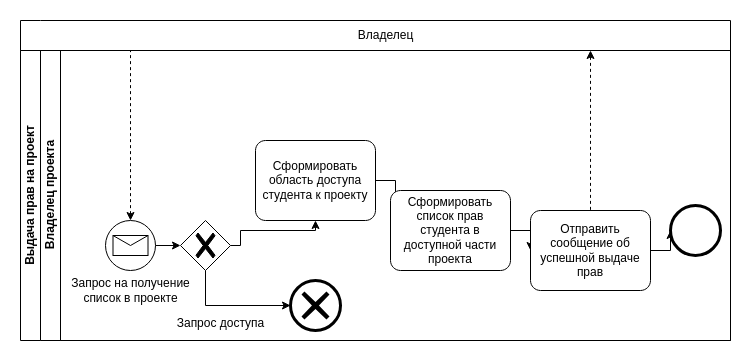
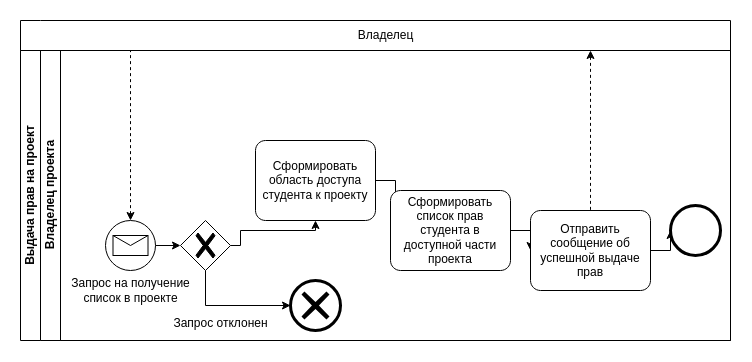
(221, 324) -> (221, 324)
